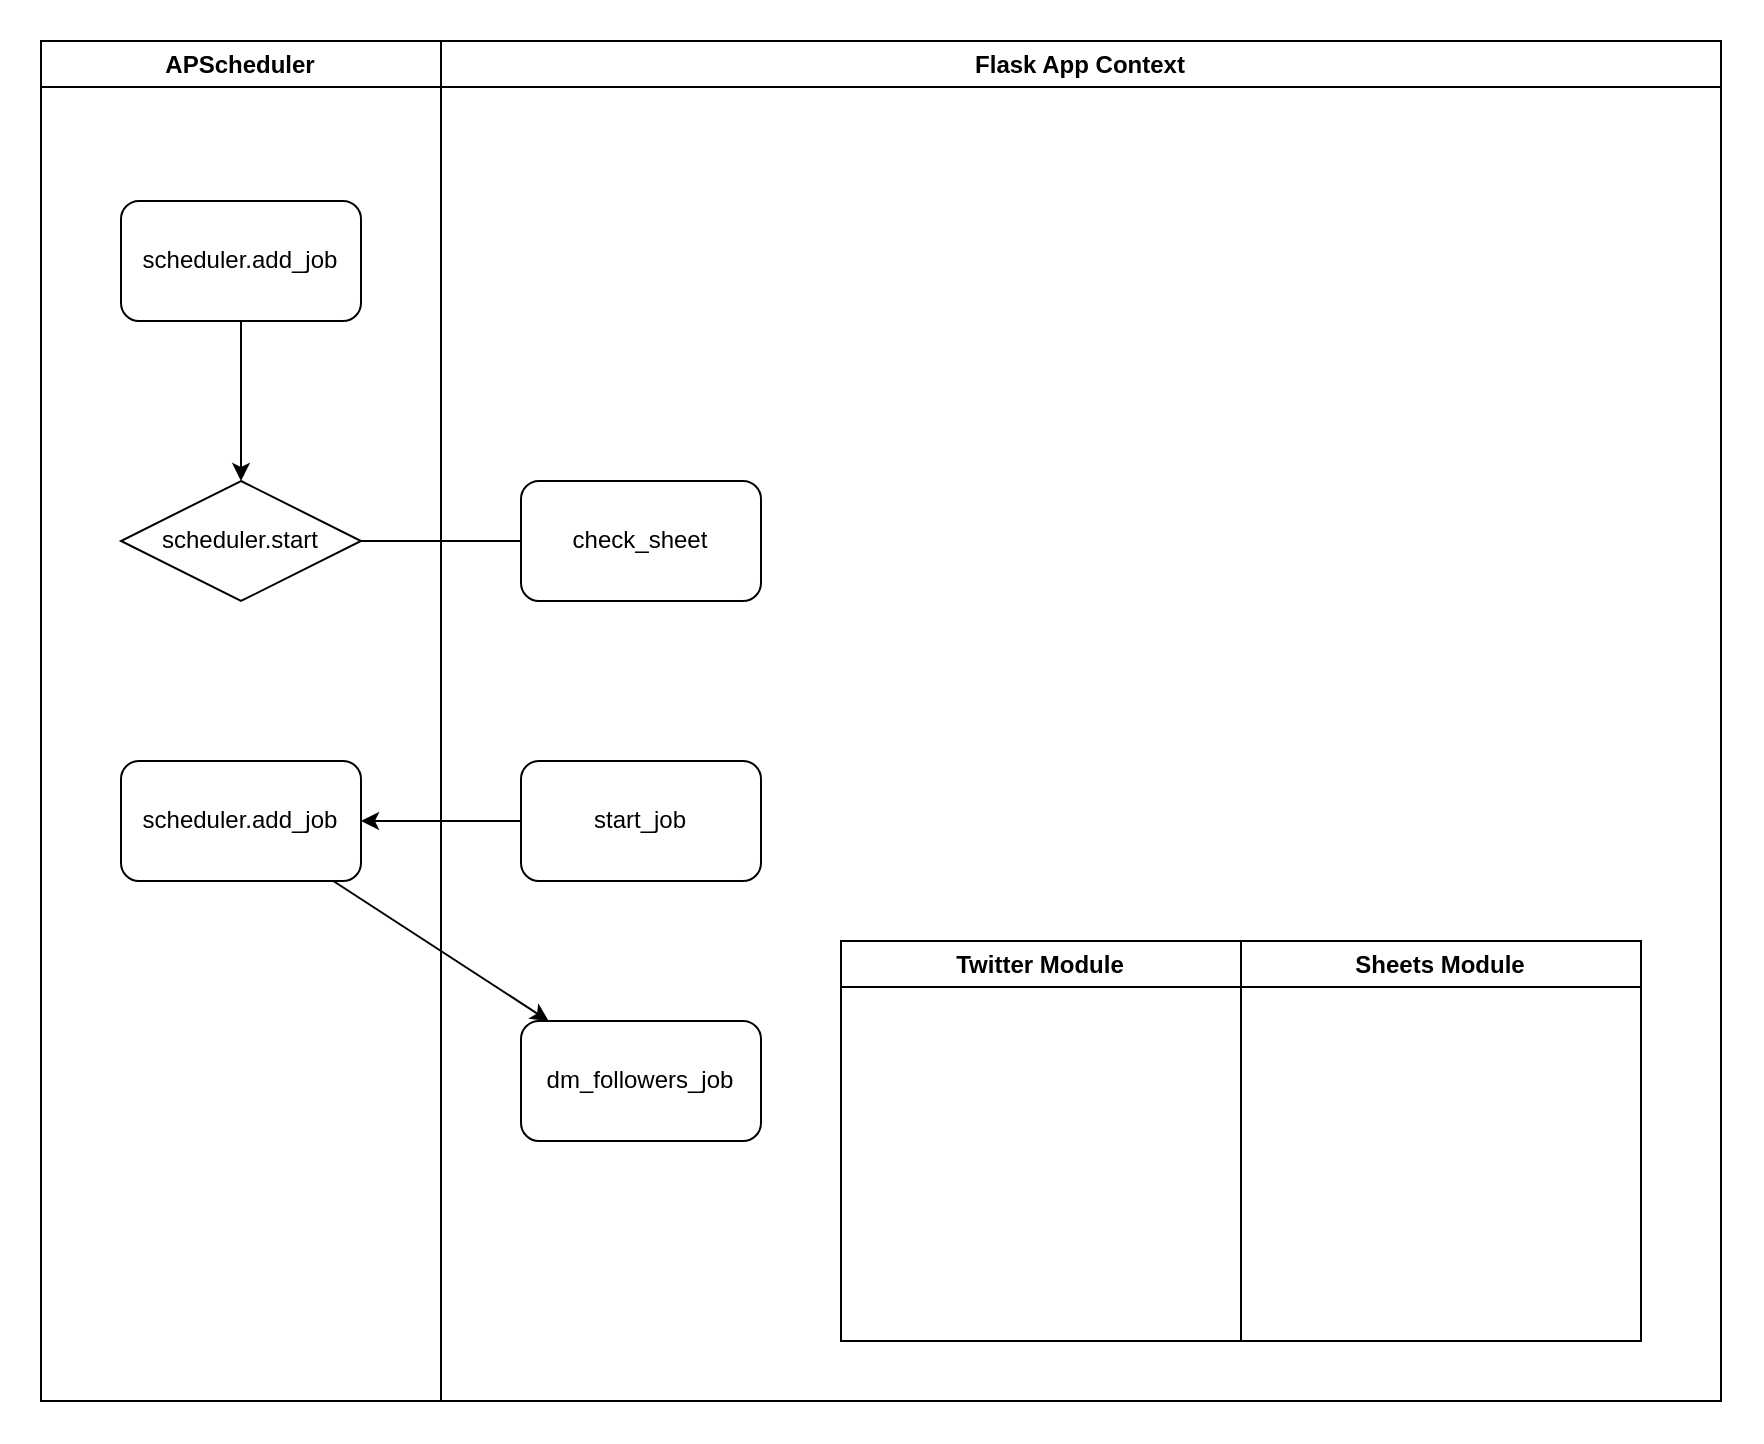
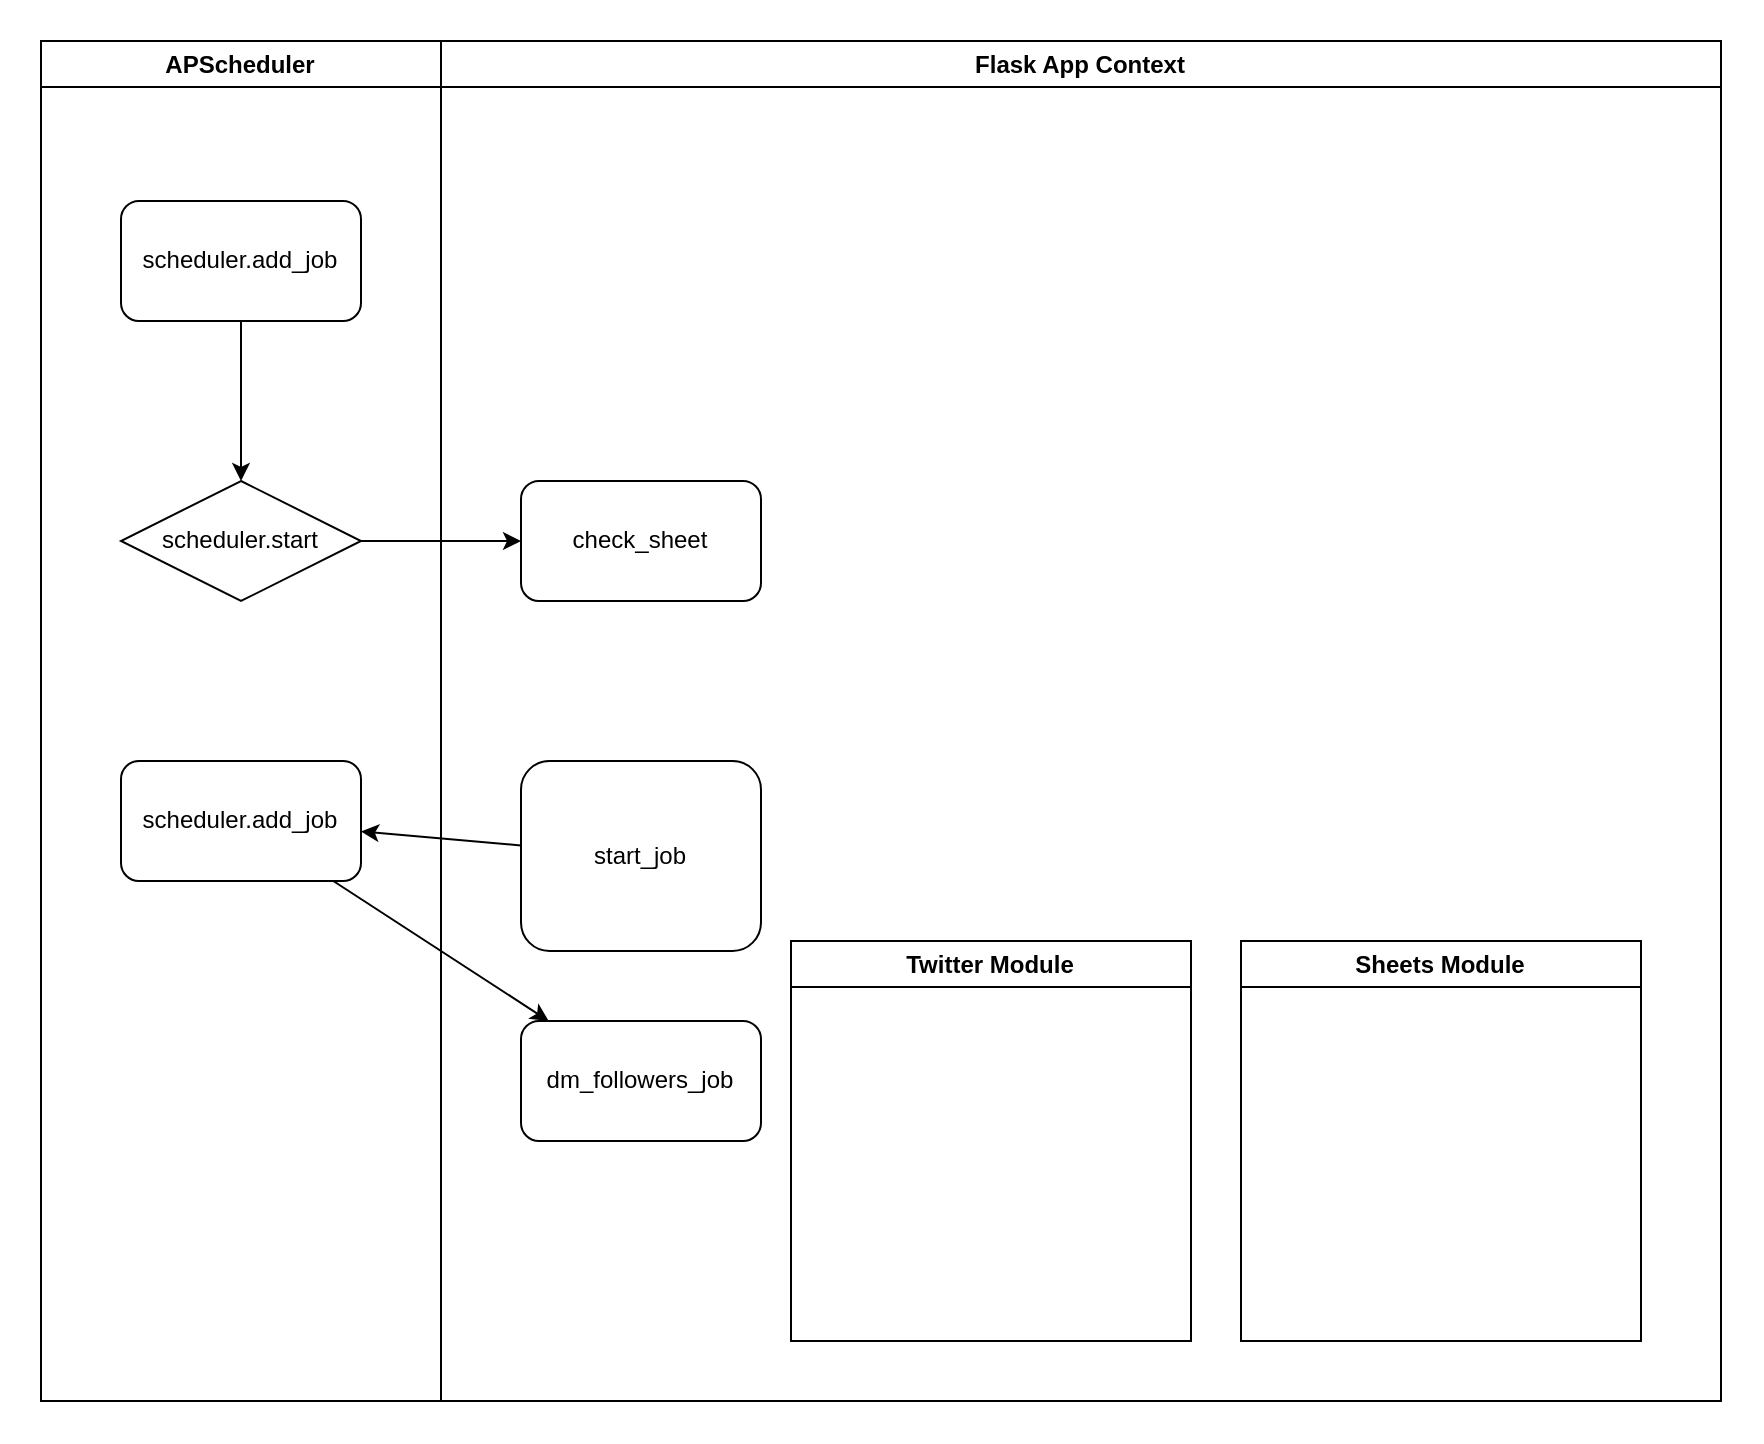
(511, 541) -> (506, 541)
(641, 821) -> (641, 856)
(1041, 1141) -> (991, 1141)
